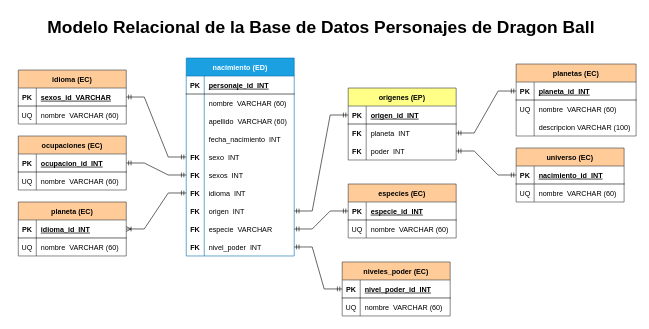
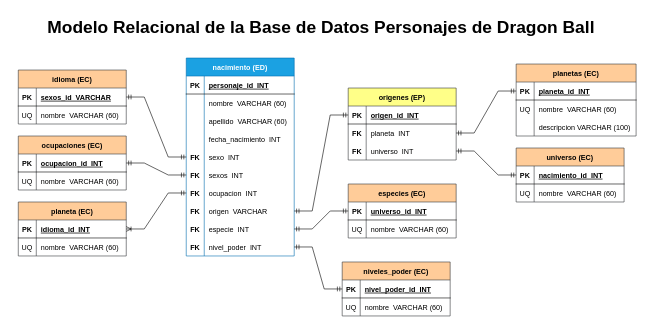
(390, 151) -> (395, 151)
(228, 193) -> (235, 193)
(229, 211) -> (237, 211)
(398, 211) -> (400, 211)
(239, 229) -> (231, 229)
